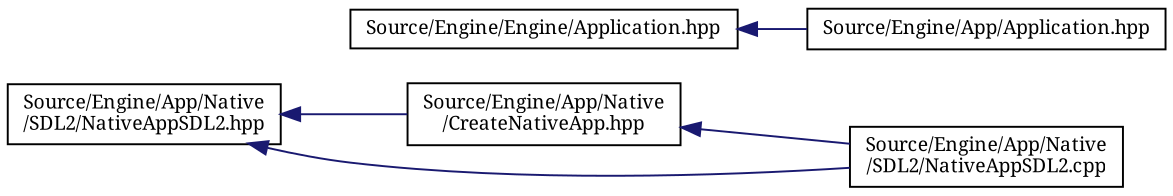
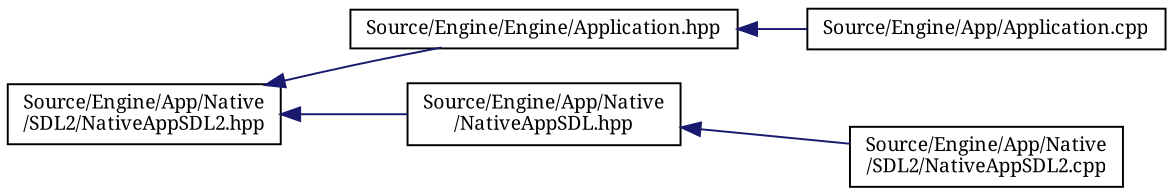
(986, 29) -> (986, 29)
(544, 114) -> (544, 114)
(558, 175) -> (363, 63)
